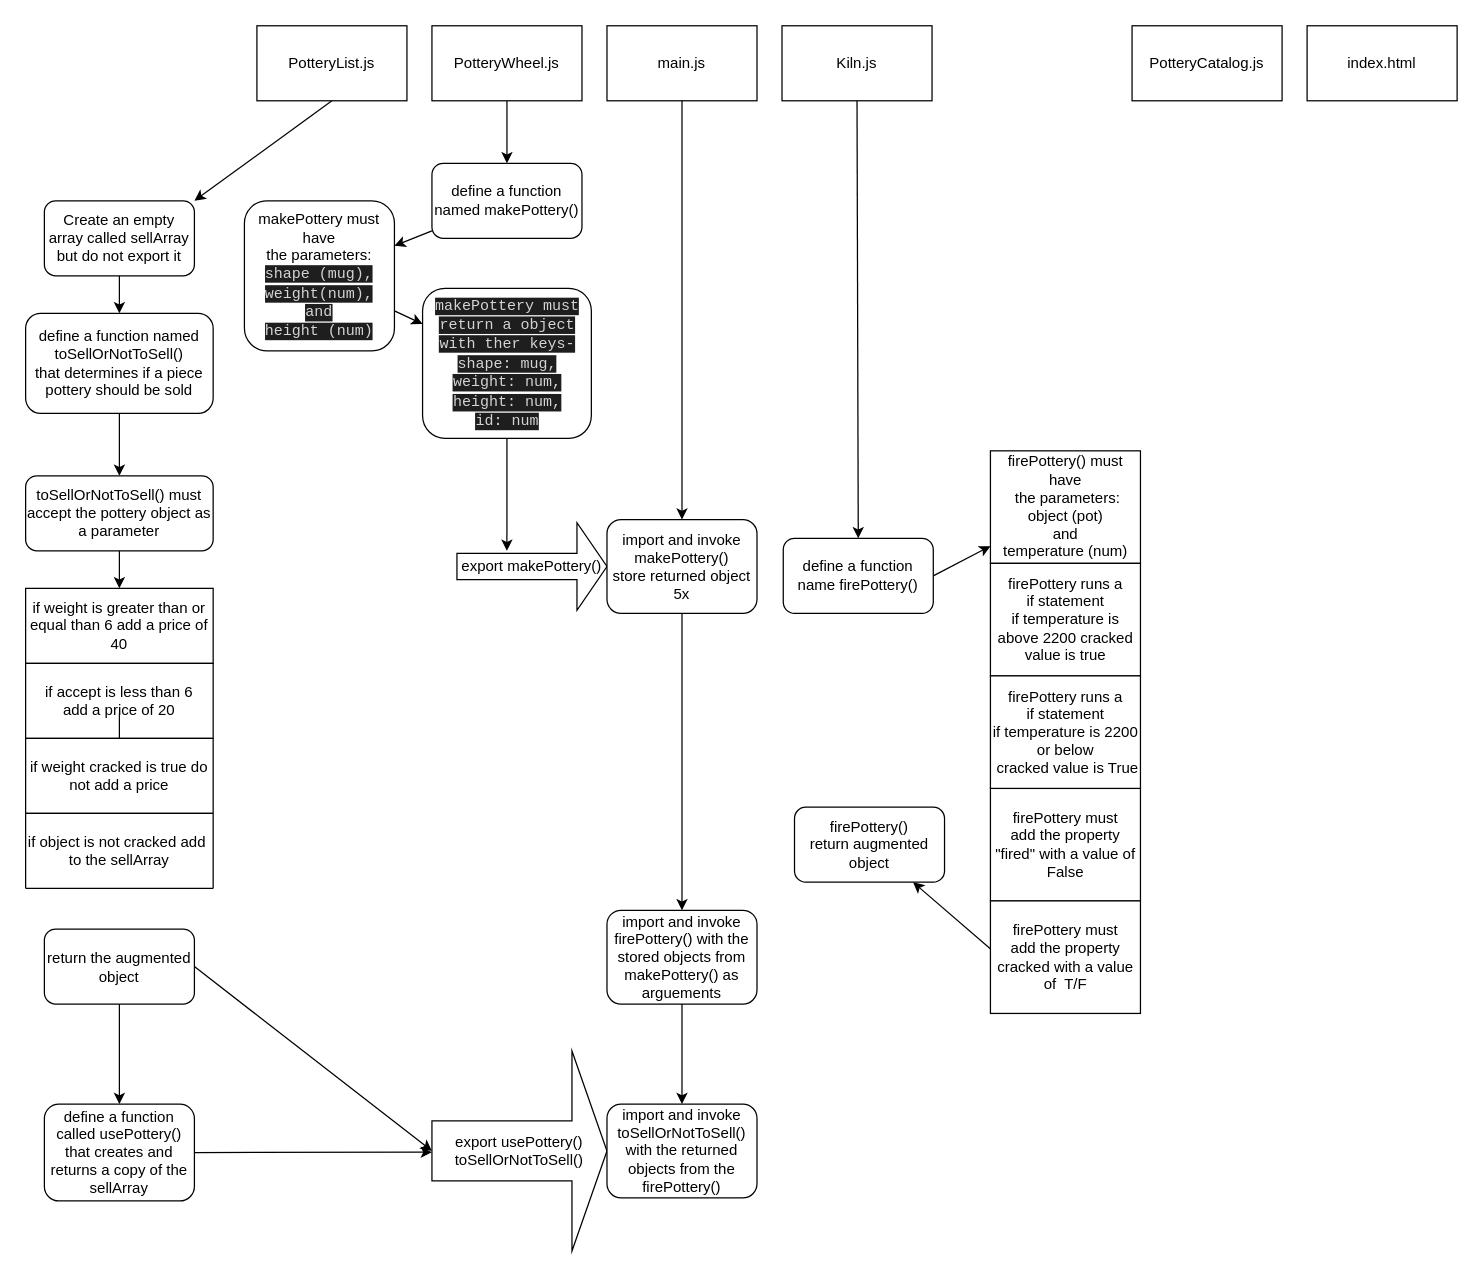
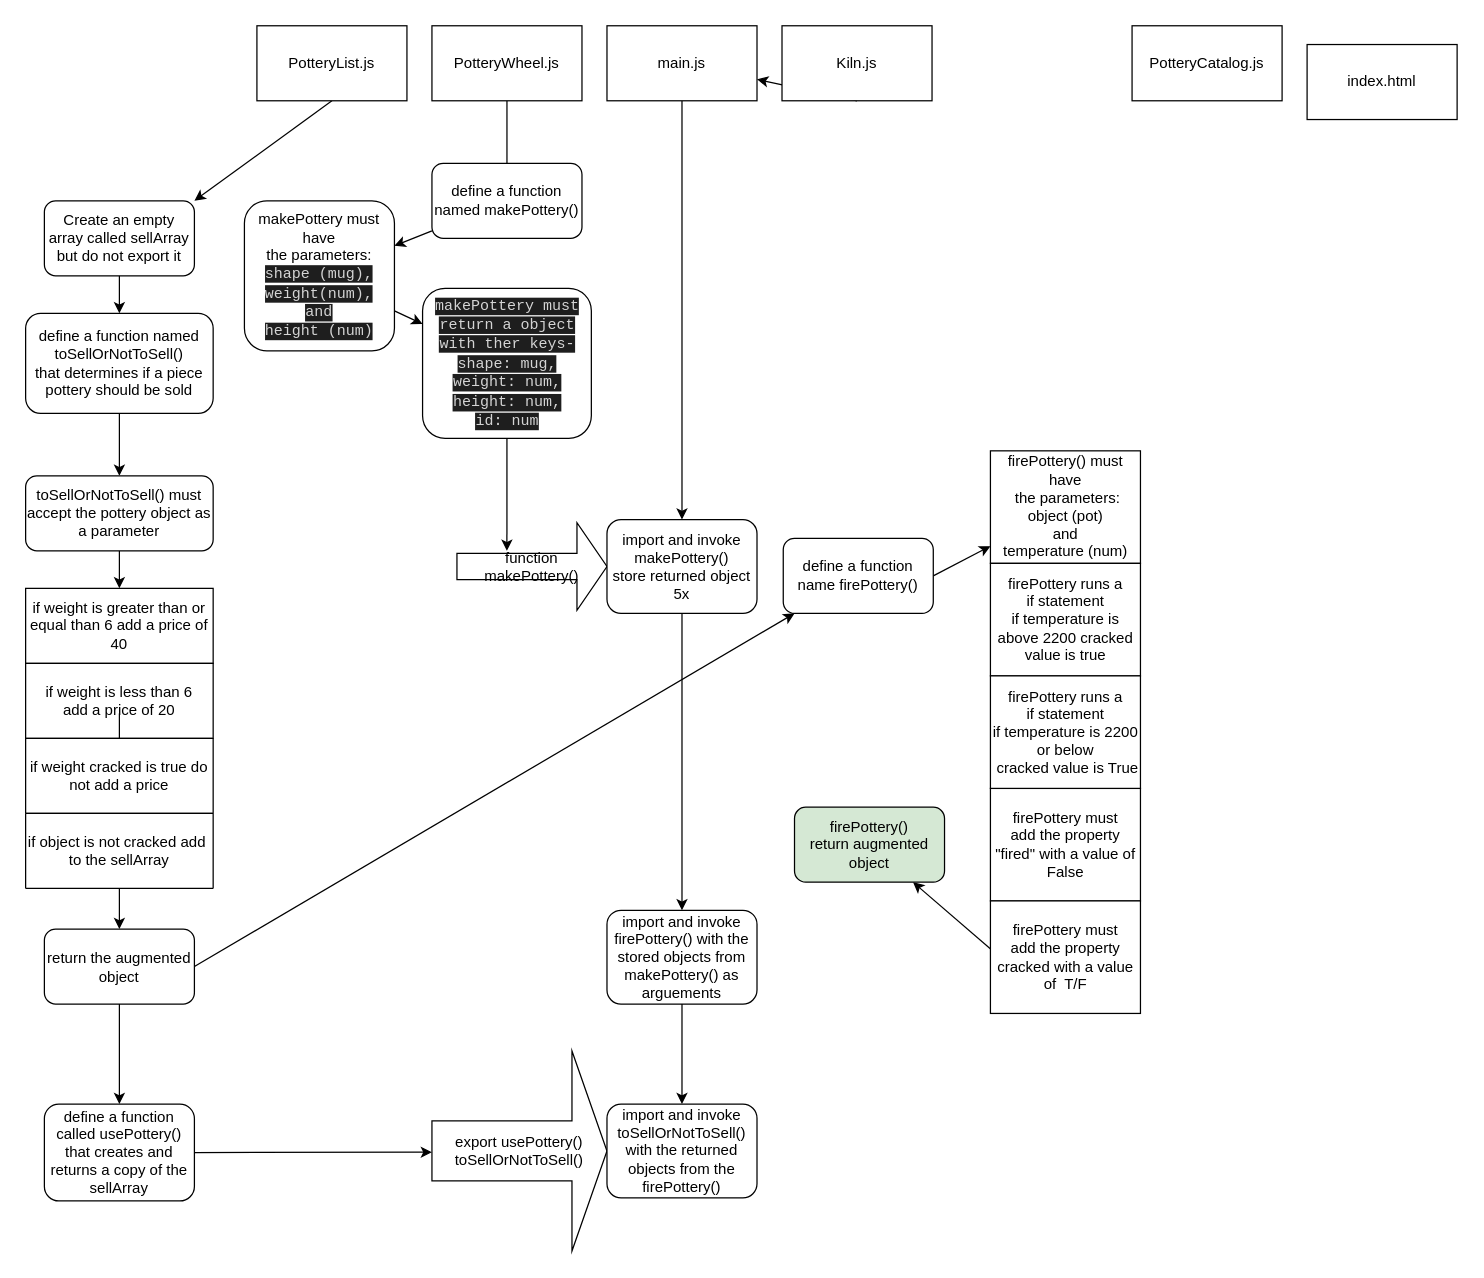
(1382, 63) -> (1382, 82)
(507, 153) -> (507, 156)
(857, 315) -> (773, 83)
(532, 567) -> (532, 567)
(119, 701) -> (119, 701)
(869, 844) -> (869, 844)
(119, 888) -> (119, 904)
(310, 1056) -> (491, 792)
